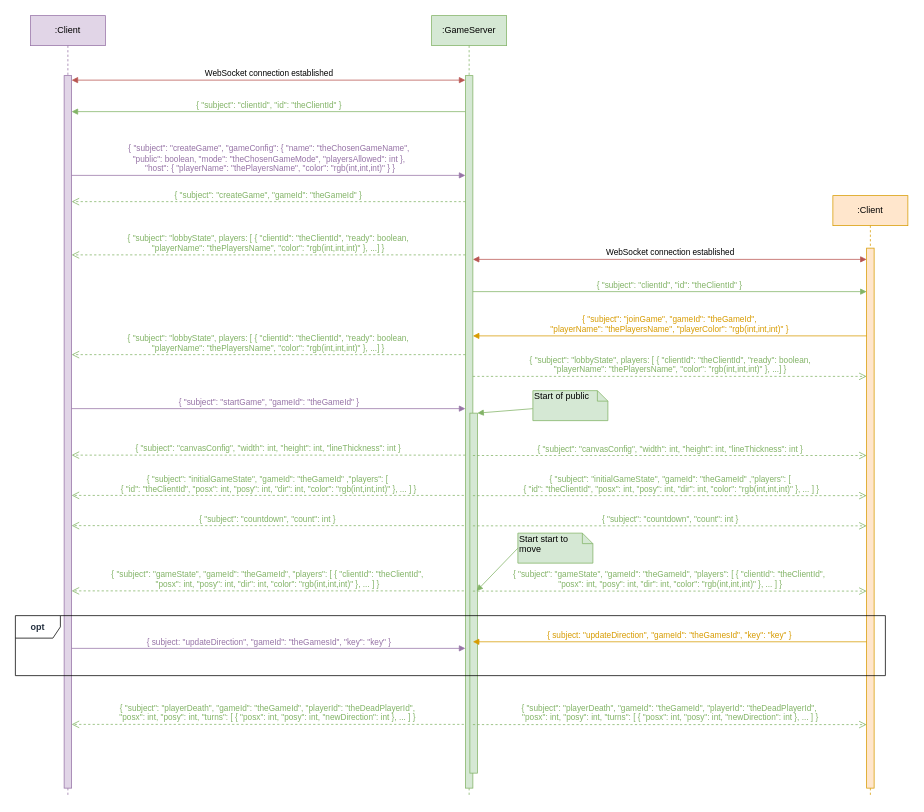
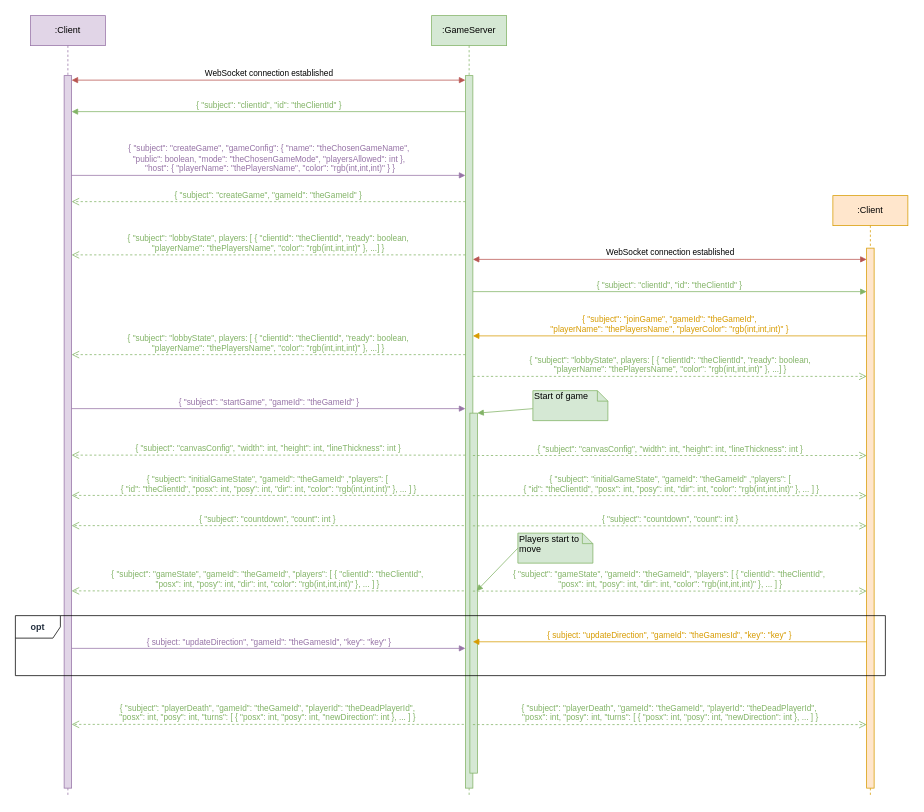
(567, 397) -> (565, 397)
(556, 544) -> (556, 544)
